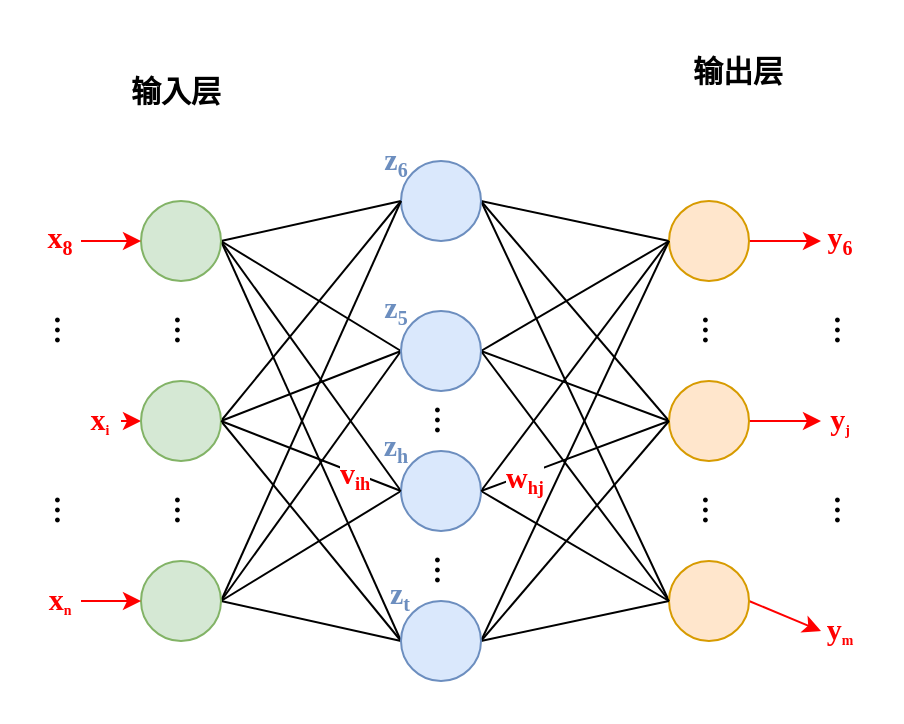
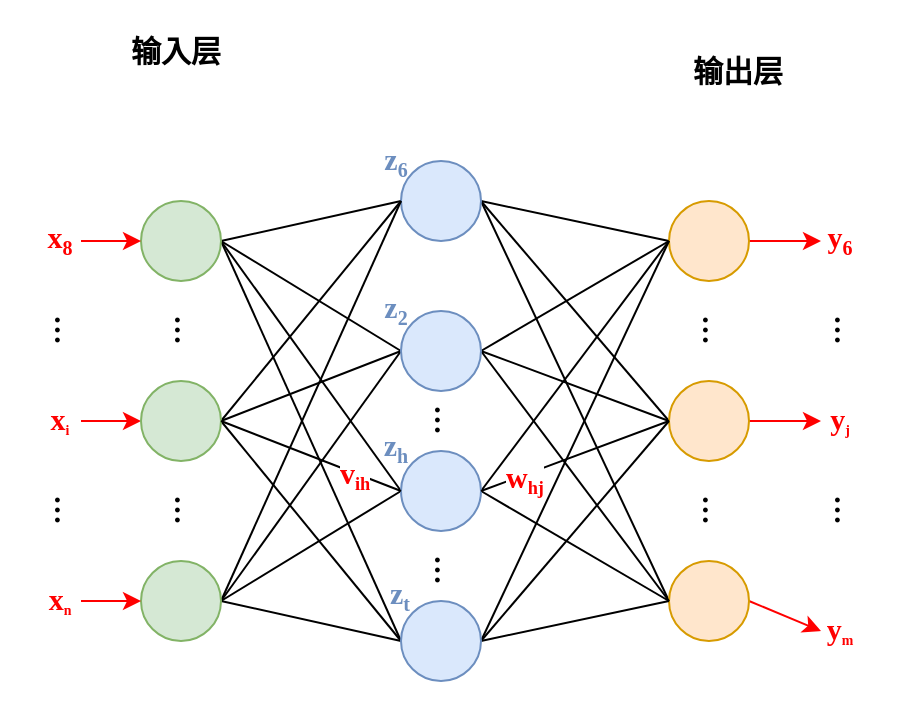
(177, 91) -> (177, 51)
(397, 311) -> (397, 311)
(101, 421) -> (61, 421)
